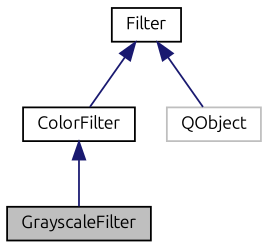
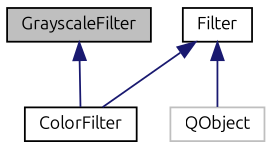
(79, 183) -> (80, 84)
